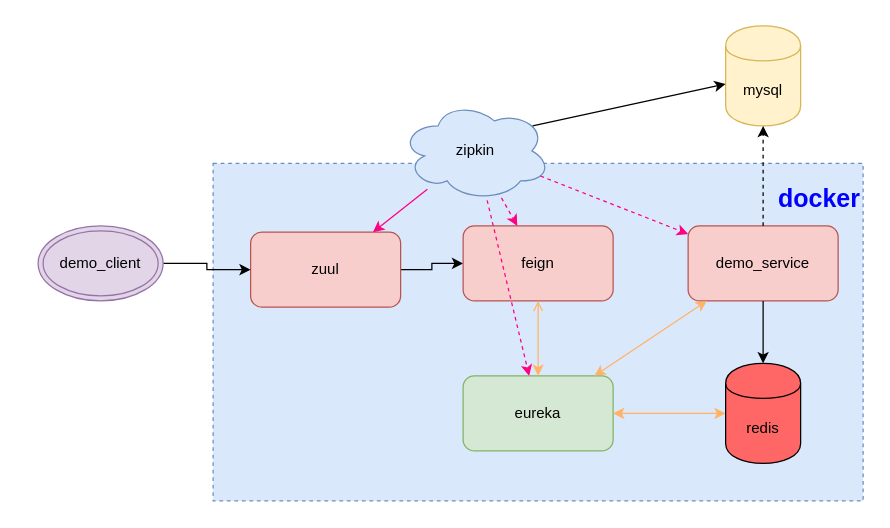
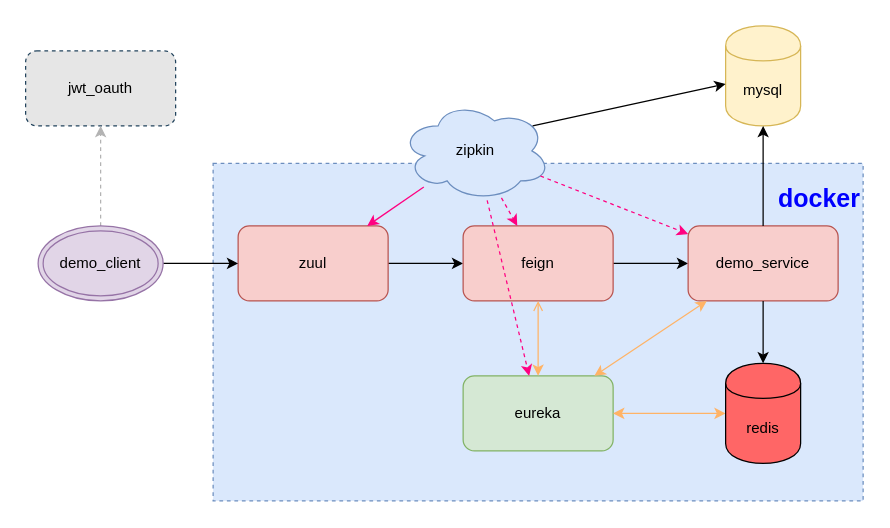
none -> (101, 88)
(763, 179) -> (763, 179)
none -> (101, 180)
none -> (646, 263)
(326, 269) -> (313, 263)
